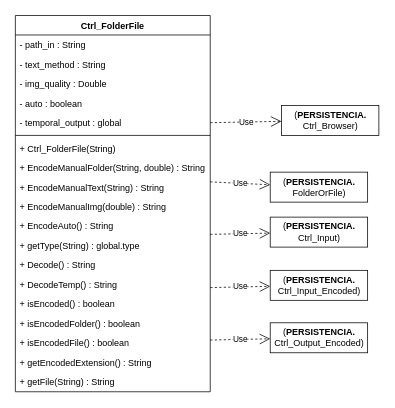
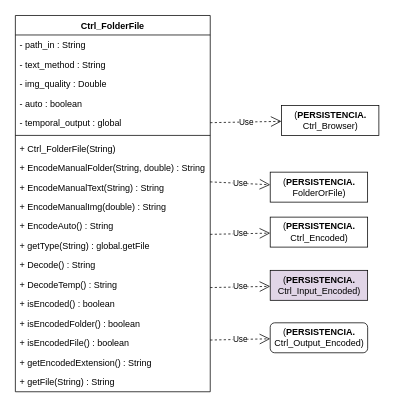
(320, 232) -> (320, 232)
(88, 246) -> (93, 246)
(319, 285) -> (319, 285)
(319, 338) -> (319, 338)
